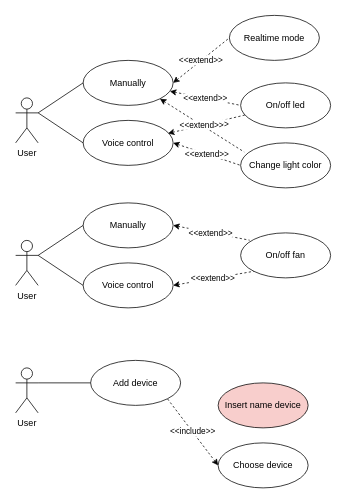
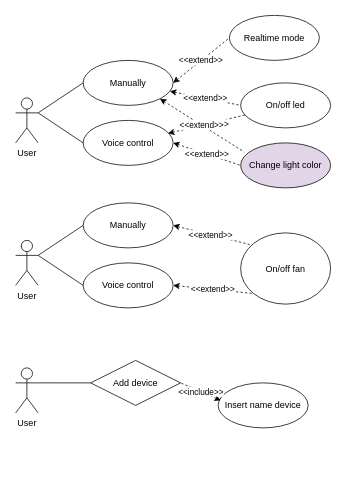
(285, 165) -> (285, 165)
(285, 255) -> (285, 269)
(135, 383) -> (135, 383)
none -> (199, 391)
(263, 405) -> (263, 405)
(192, 431) -> none
(263, 465) -> none
